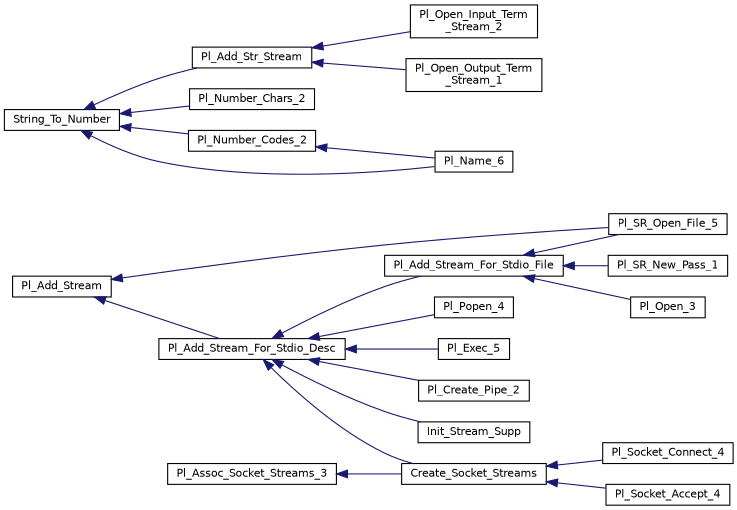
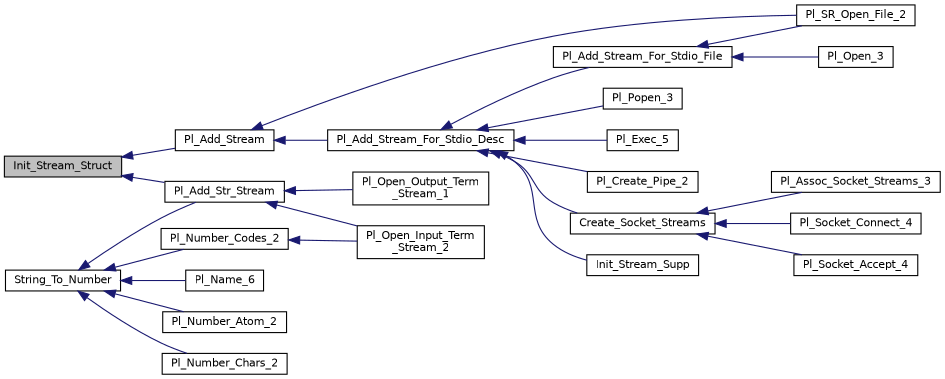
(381, 153) -> (328, 241)
none -> (63, 167)
(668, 224) -> (856, 15)
(668, 266) -> none
(474, 307) -> (643, 99)
none -> (225, 322)
(375, 474) -> (755, 202)
